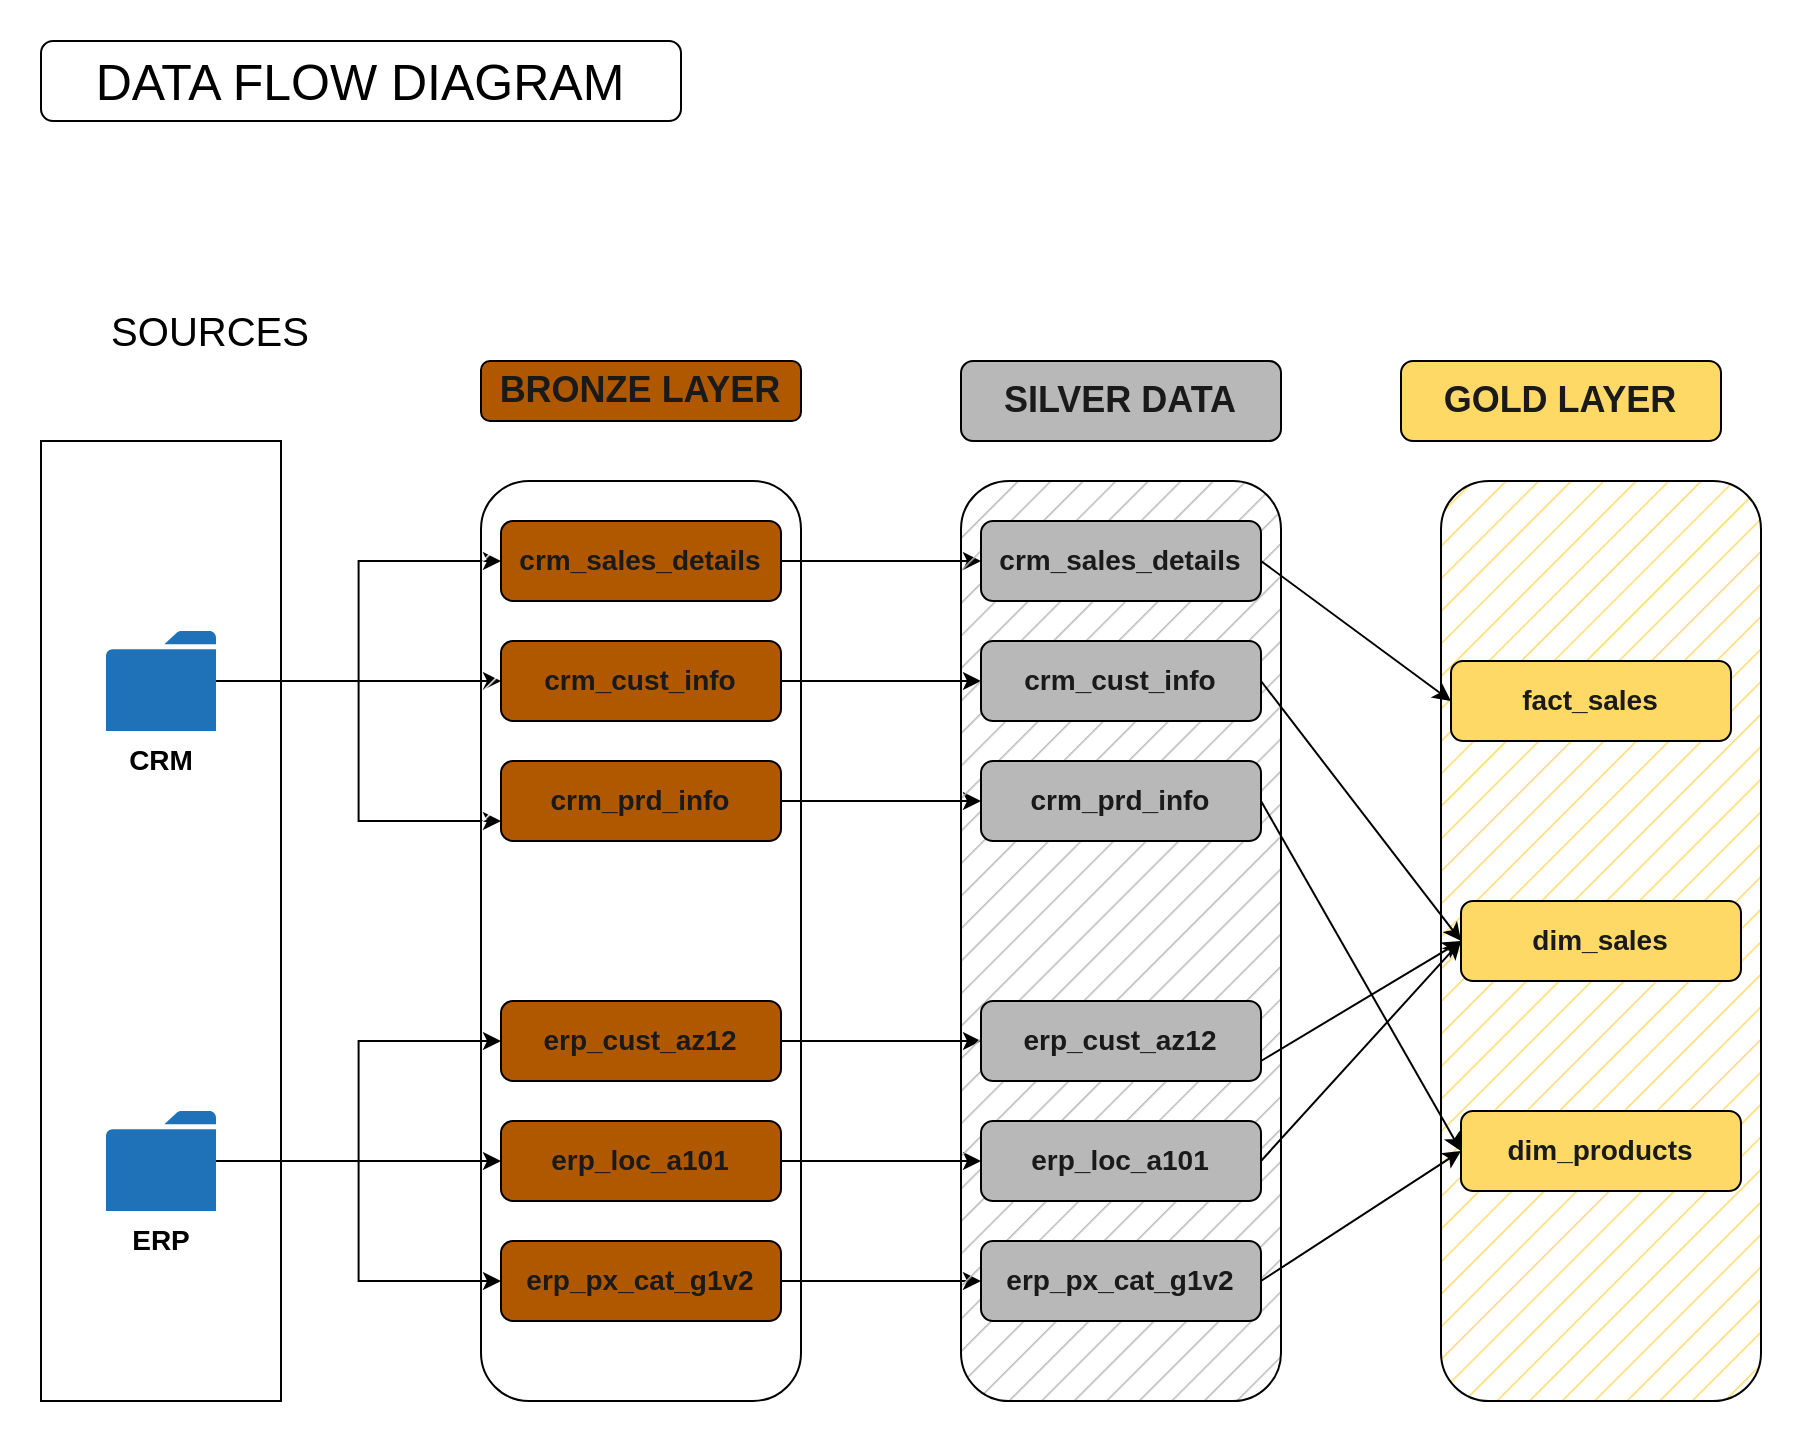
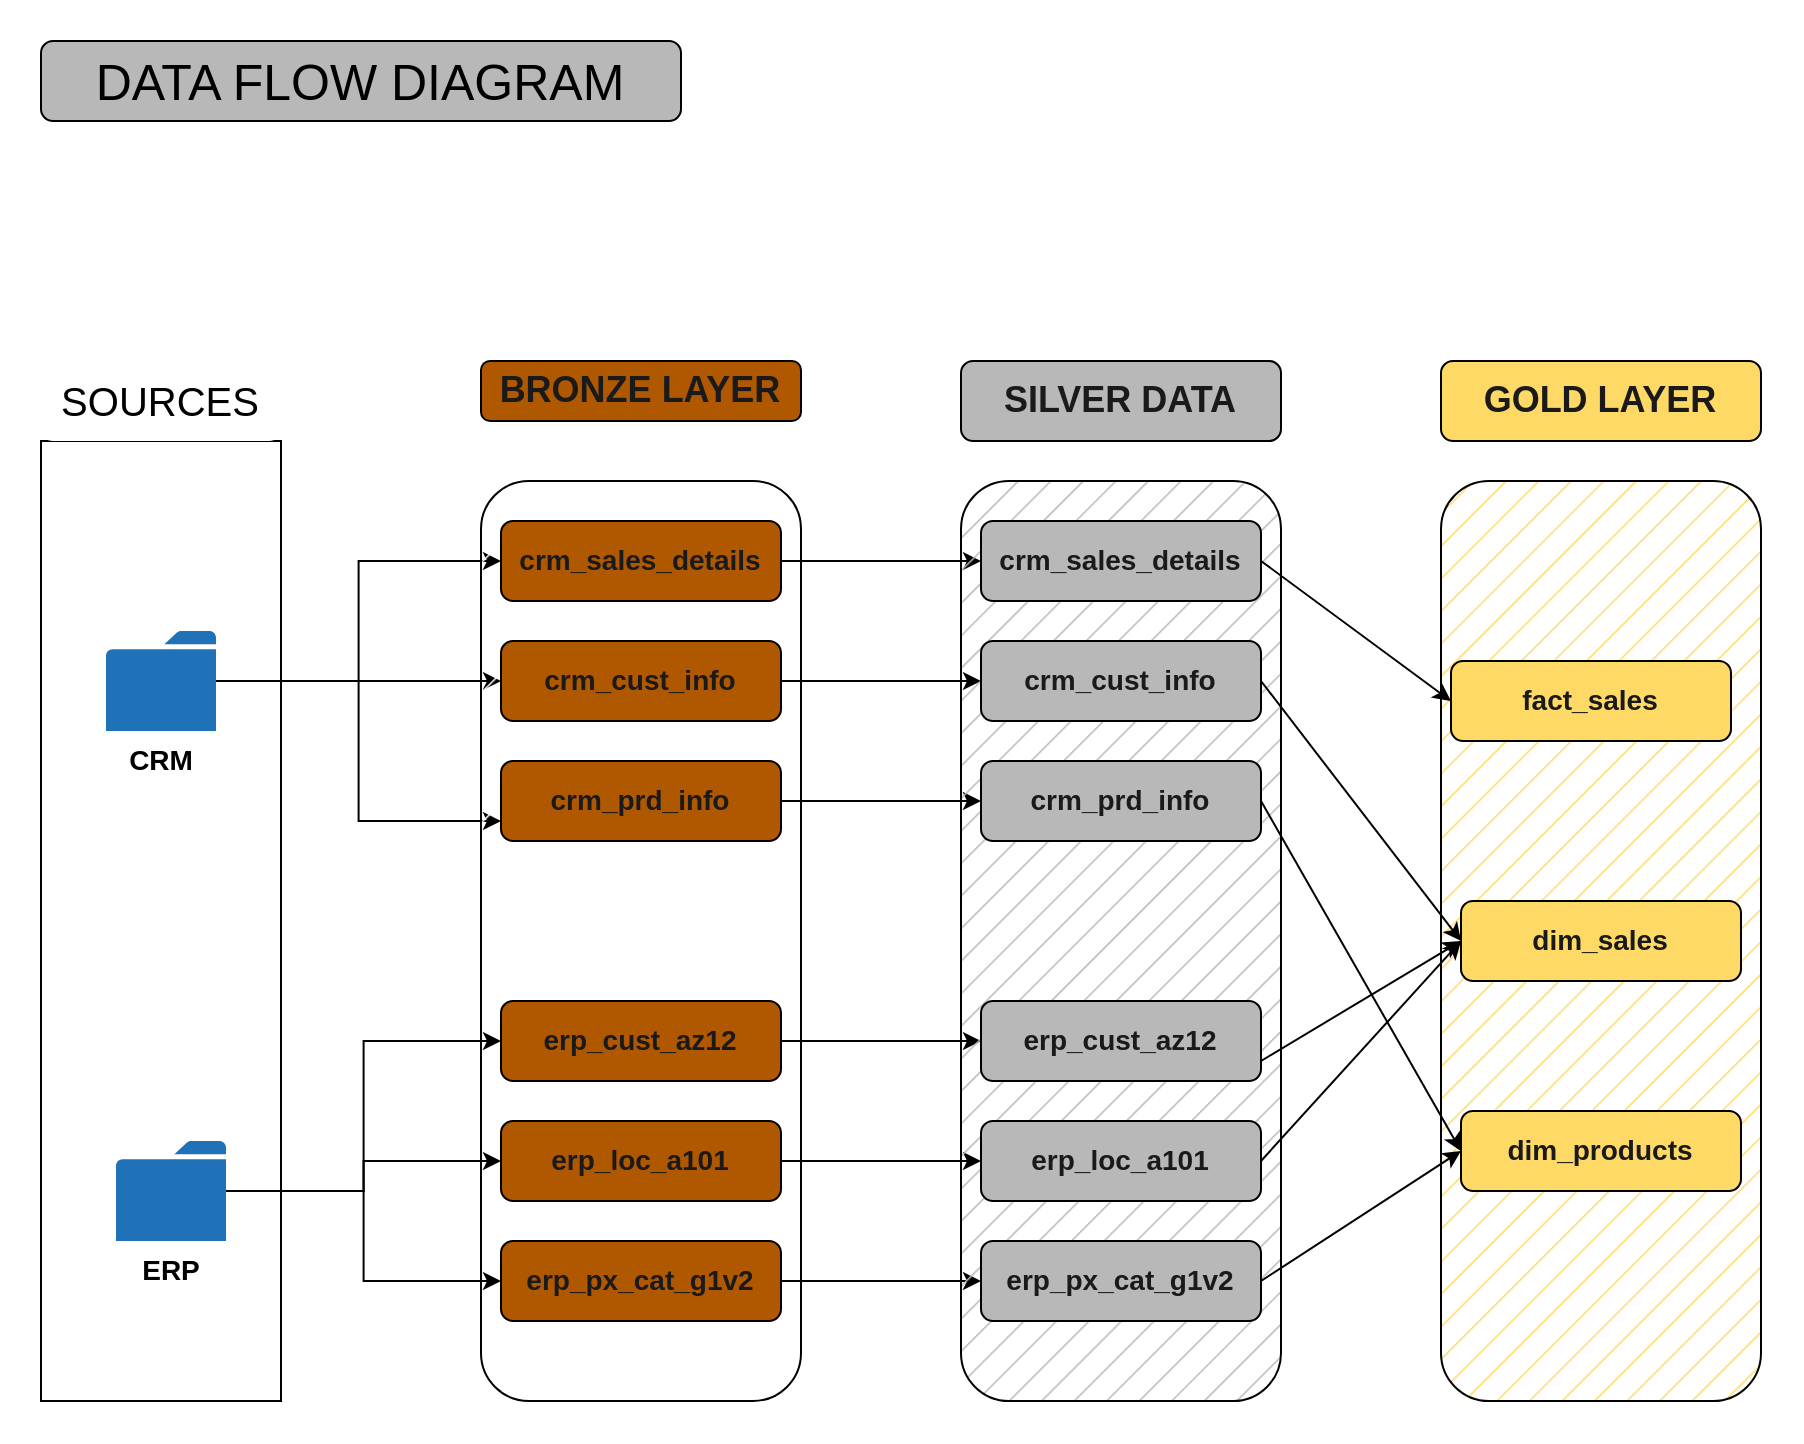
(361, 81) -> (361, 81)
(211, 331) -> (161, 401)
(1561, 401) -> (1601, 401)
(161, 1161) -> (171, 1191)
